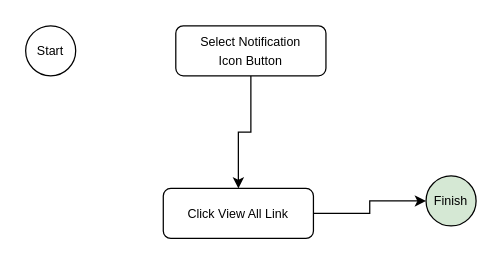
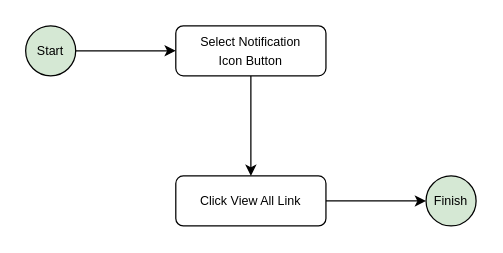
(51, 51) -> (51, 51)
none -> (122, 51)
(238, 213) -> (251, 201)
